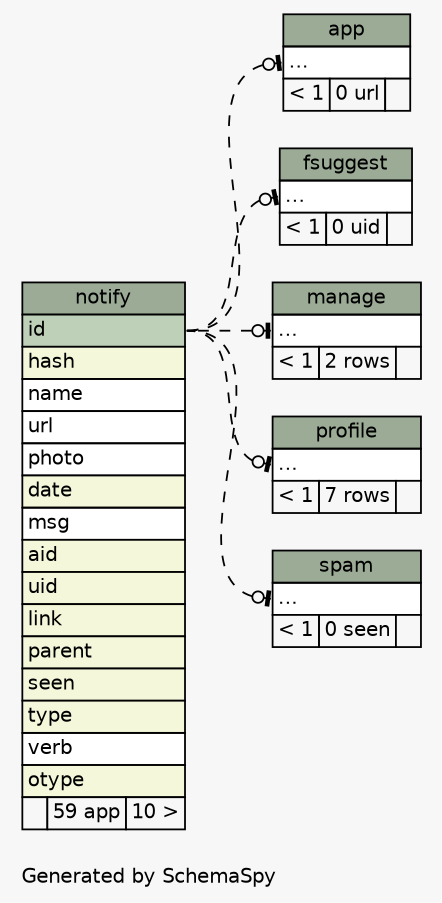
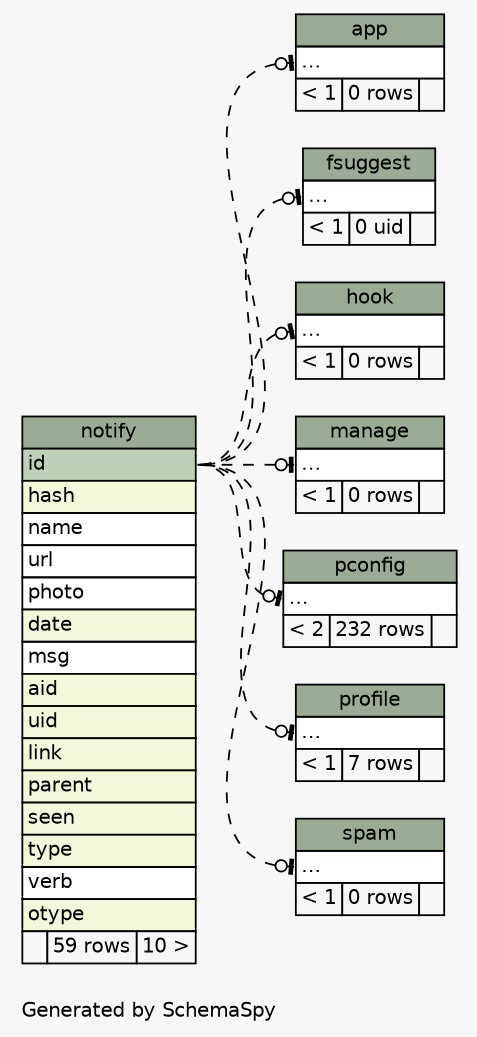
(358, 94) -> (381, 94)
none -> (369, 331)
(358, 362) -> (381, 496)
none -> (369, 599)
(358, 630) -> (381, 898)
(87, 812) -> (92, 946)
